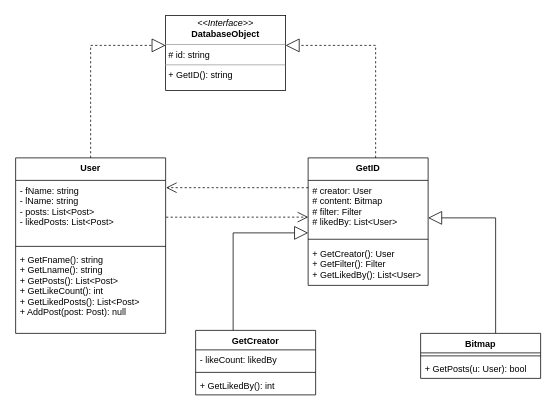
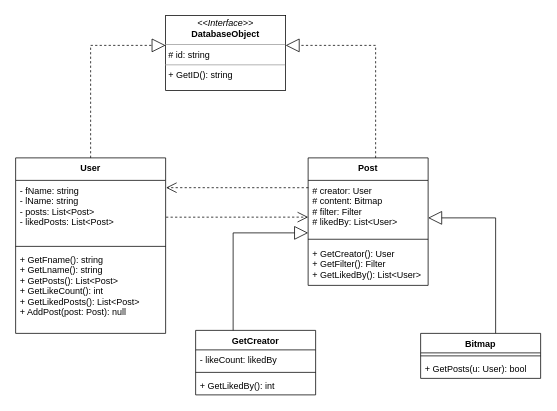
(368, 168) -> (368, 168)
